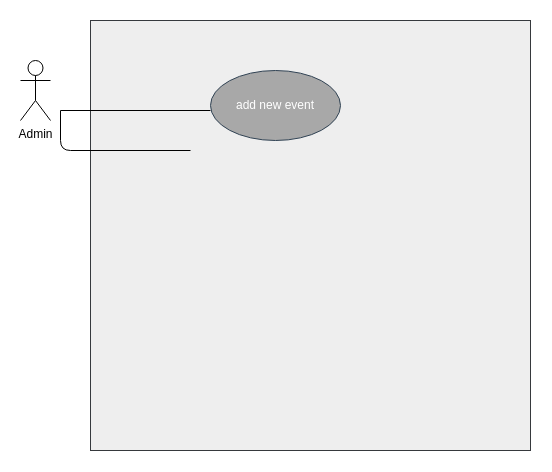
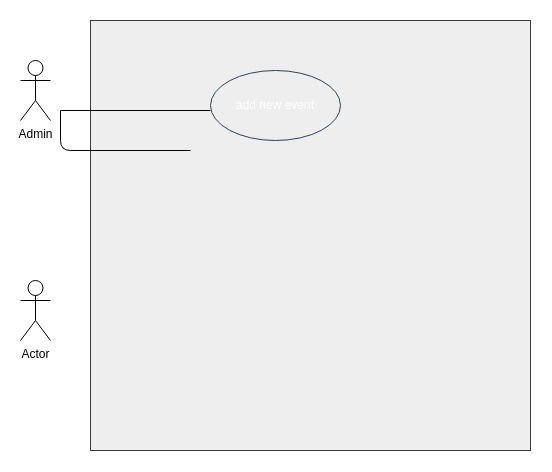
(276, 106) -> (276, 106)
none -> (36, 311)
